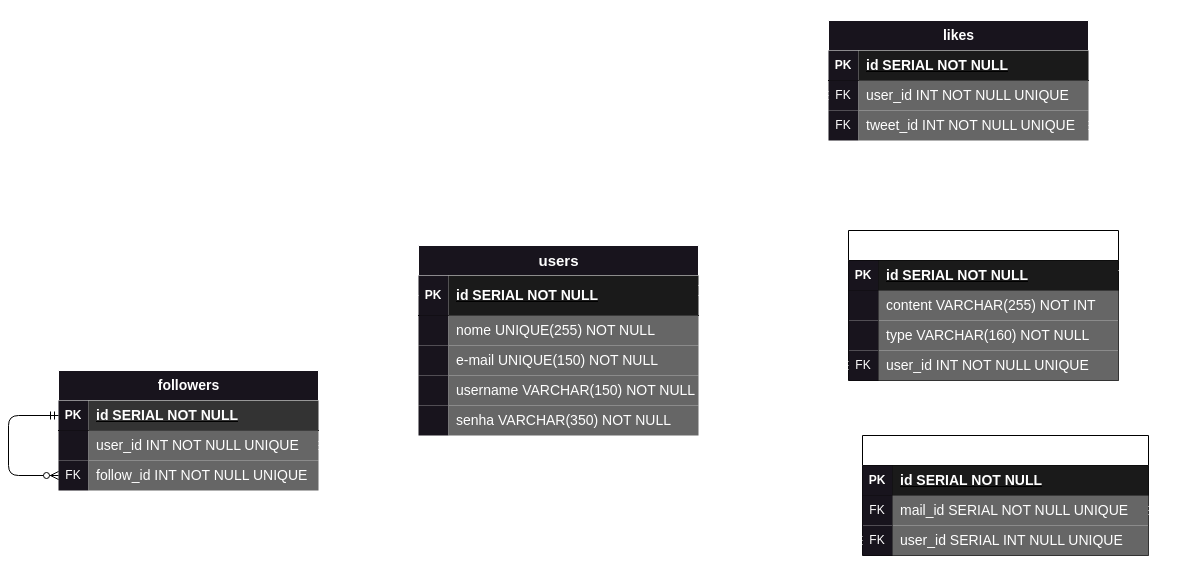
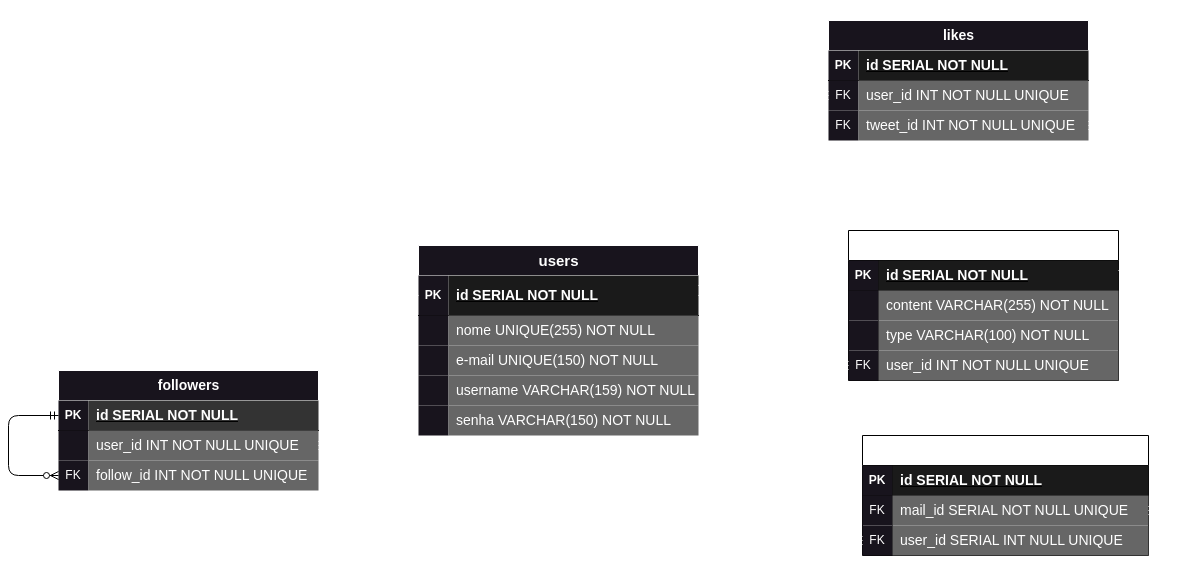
(976, 306) -> (979, 306)
(969, 336) -> (969, 336)
(553, 391) -> (553, 391)
(543, 421) -> (543, 421)
